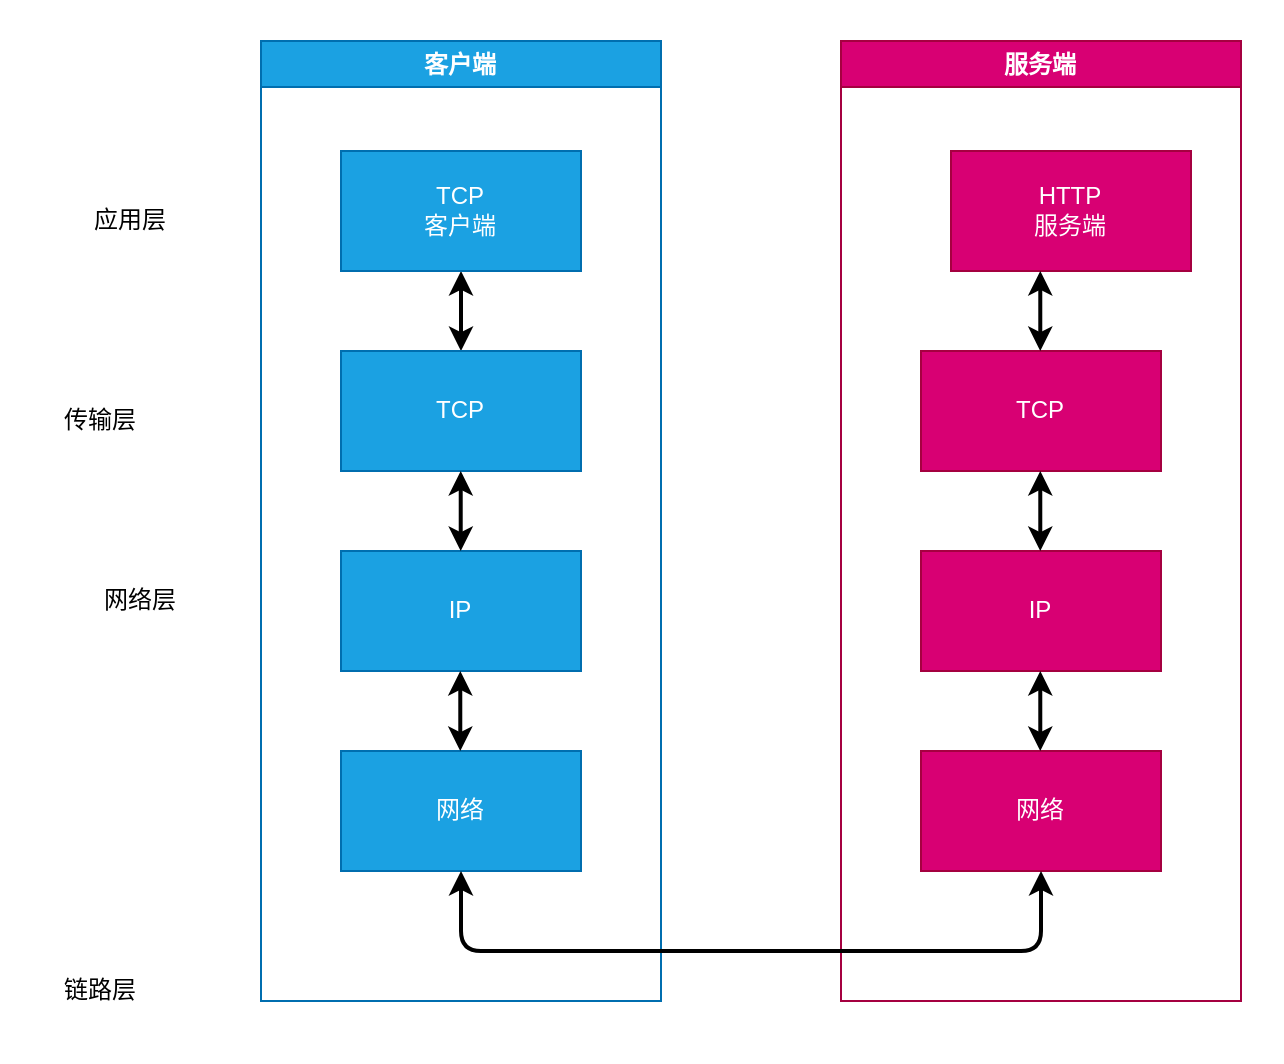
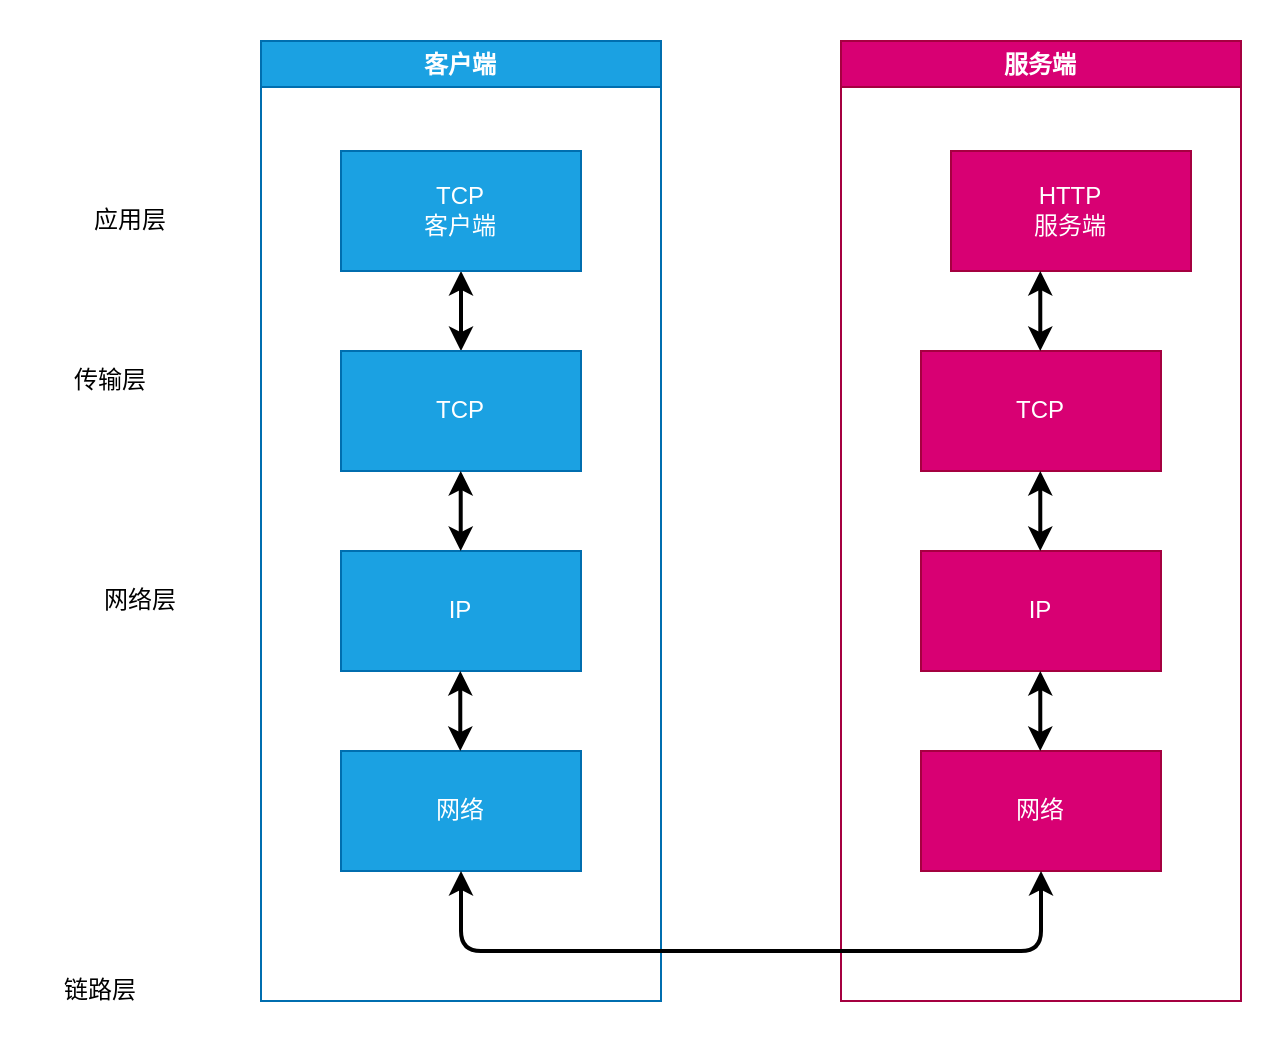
(101, 421) -> (111, 381)
